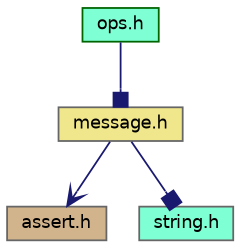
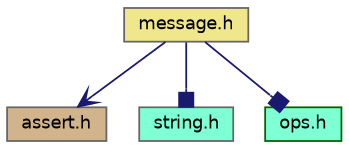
(121, 66) -> (238, 69)
